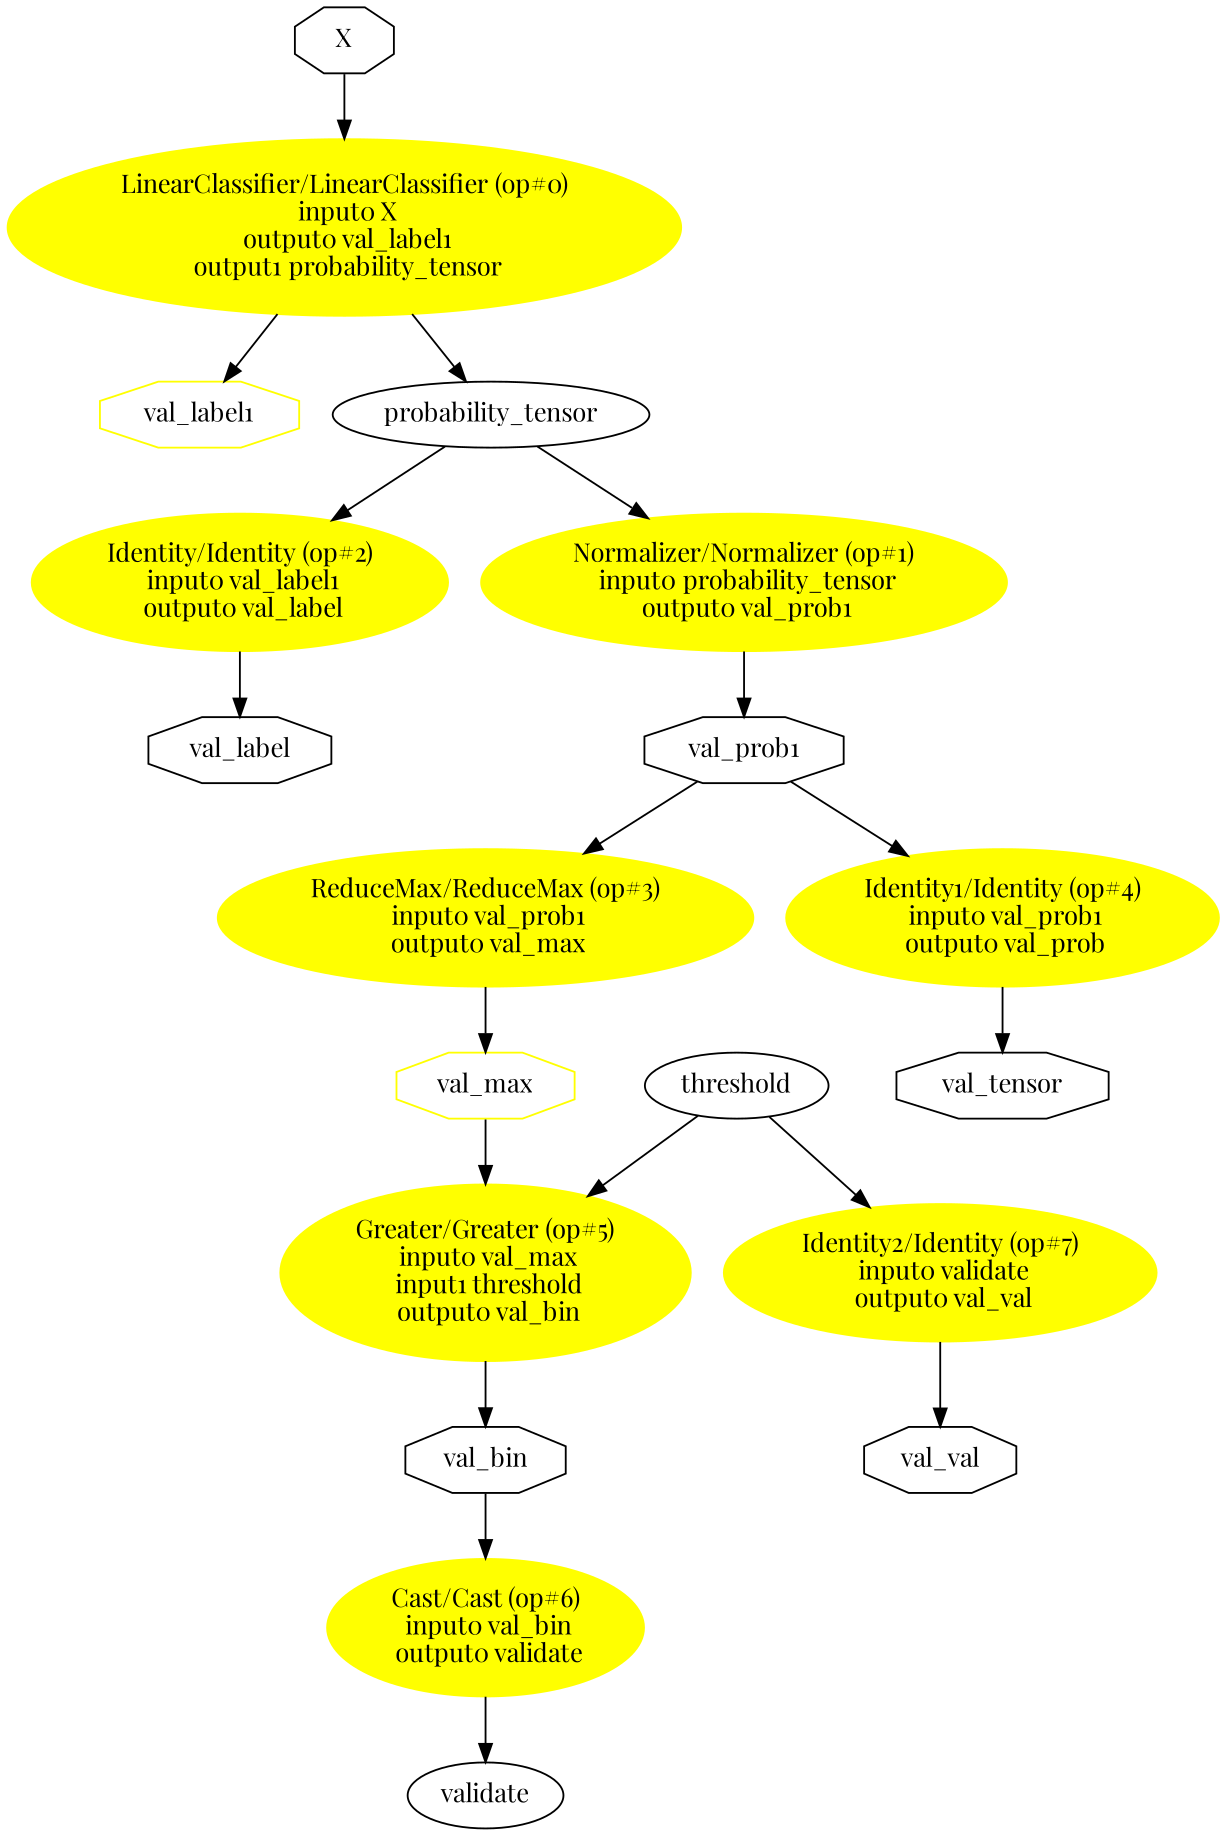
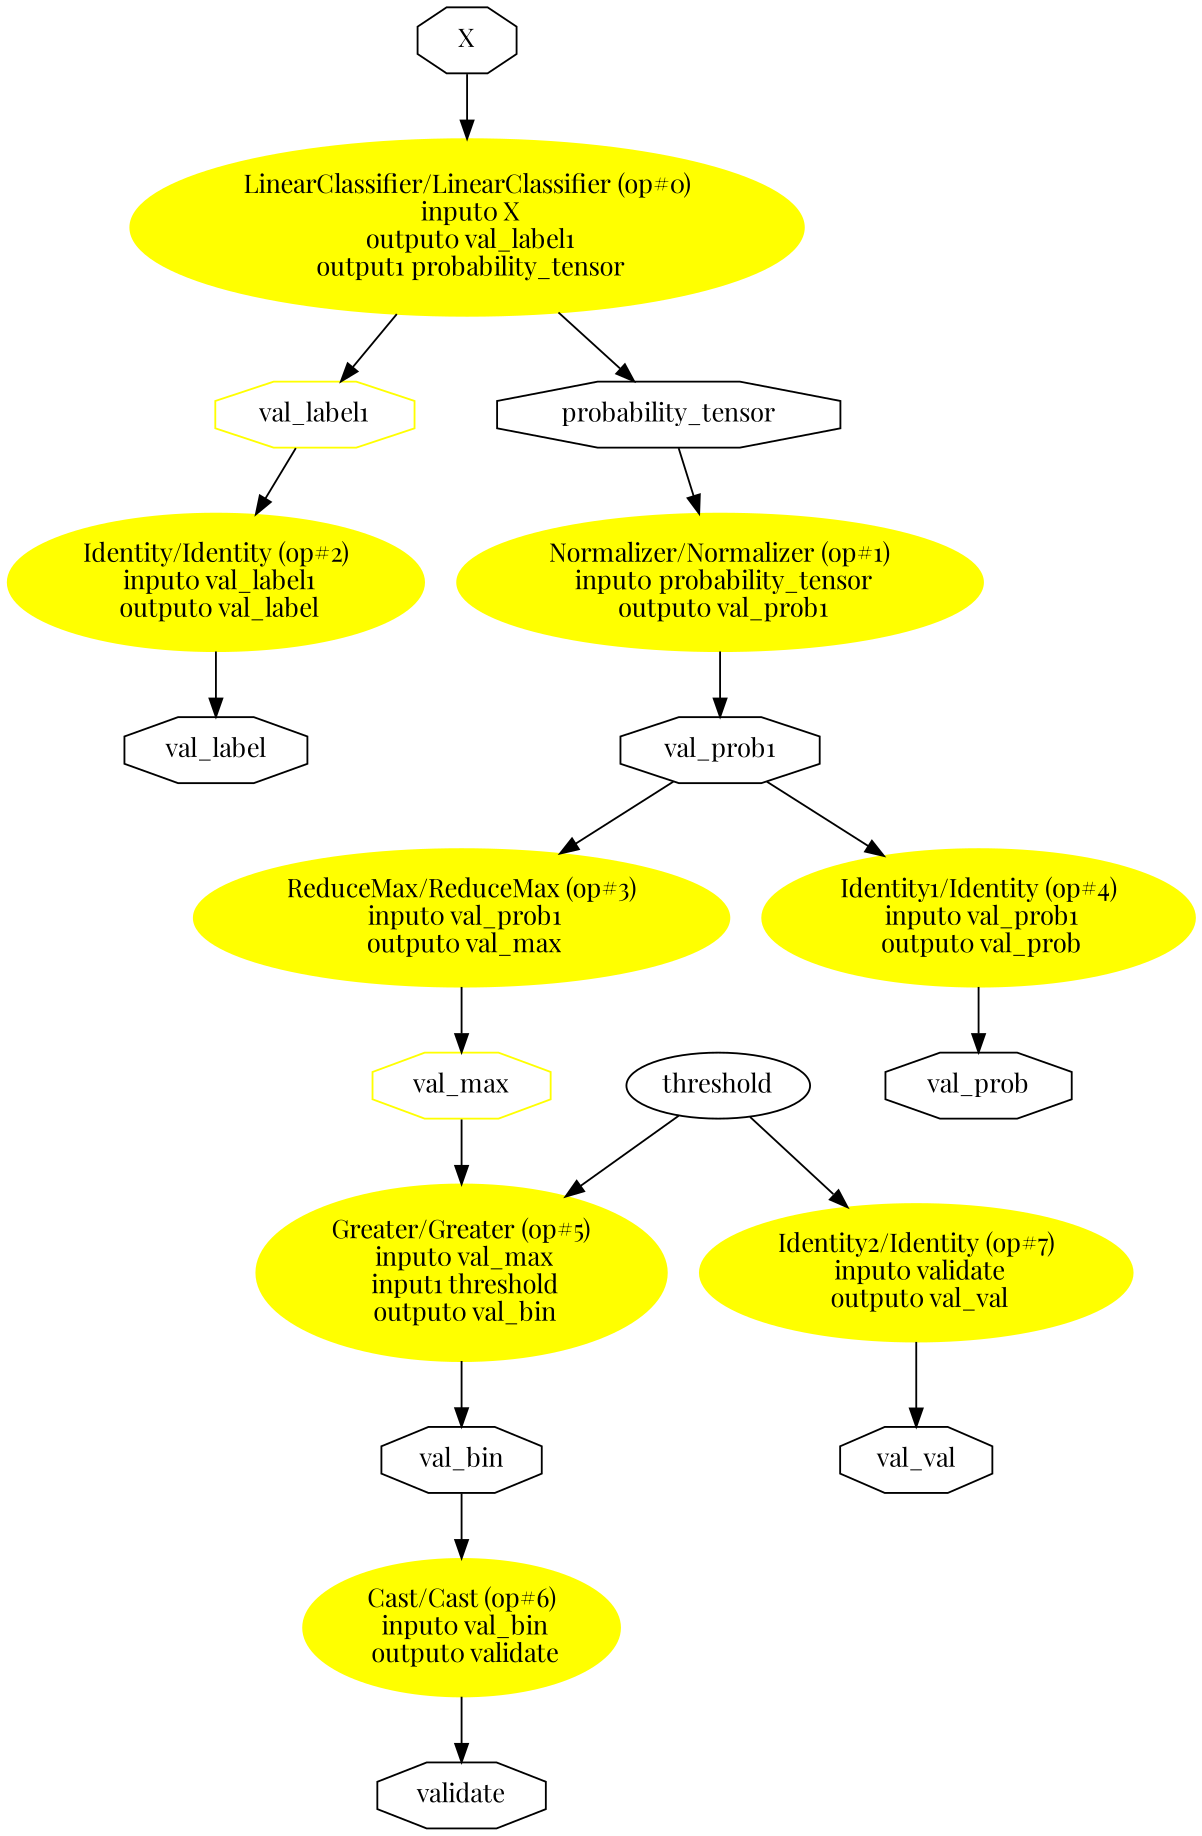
(491, 415) -> (669, 415)
(396, 478) -> (281, 473)
(1003, 1086) -> (979, 1086)
(486, 1795) -> (462, 1795)
